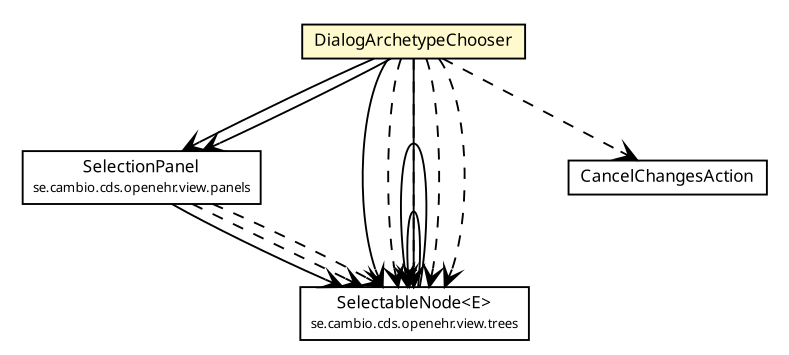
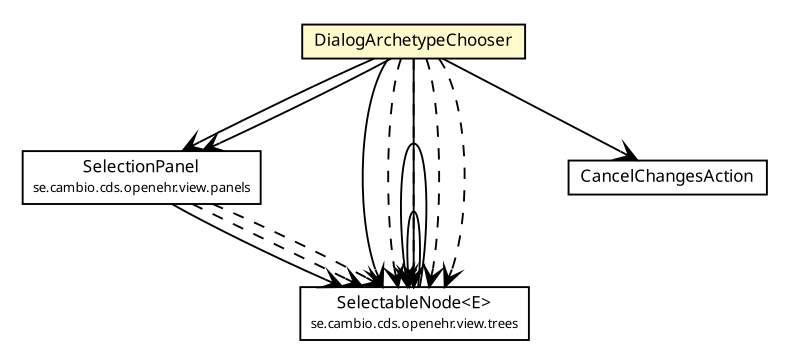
(532, 105) -> (532, 105)
